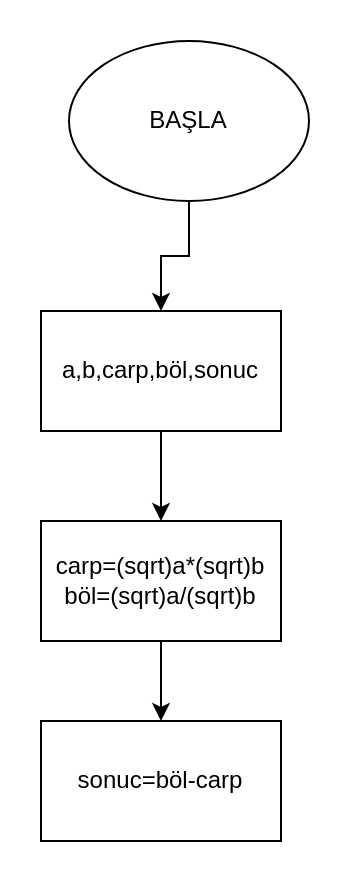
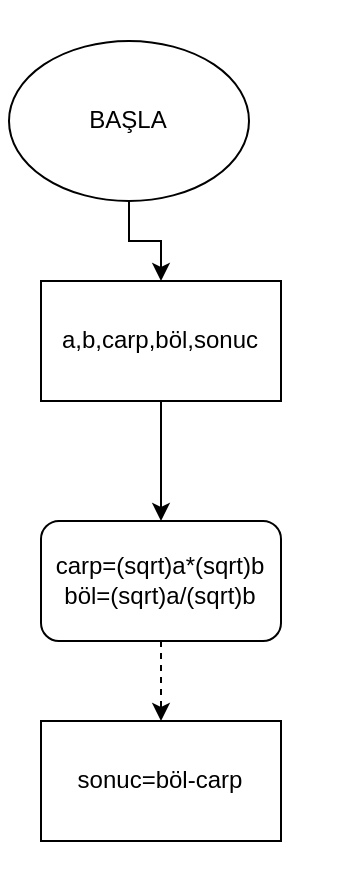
(189, 121) -> (129, 121)
(161, 371) -> (161, 341)
(161, 581) -> (161, 581)
(161, 673) -> (161, 673)
